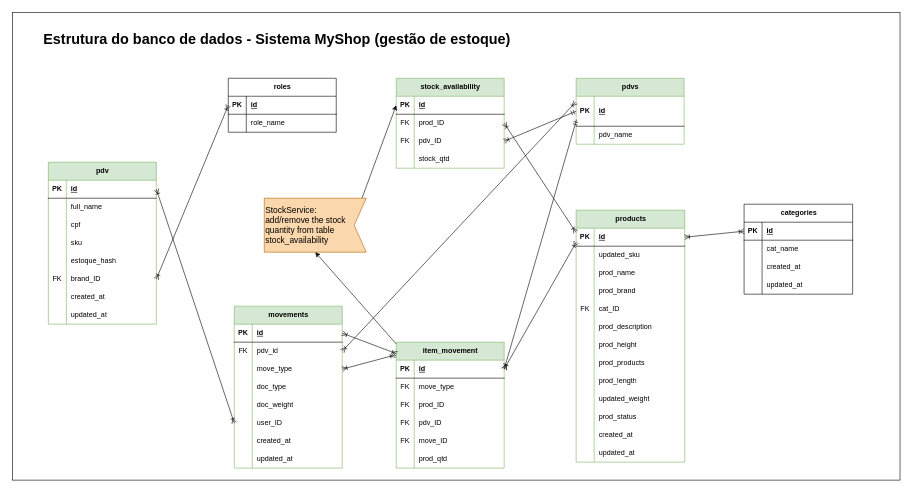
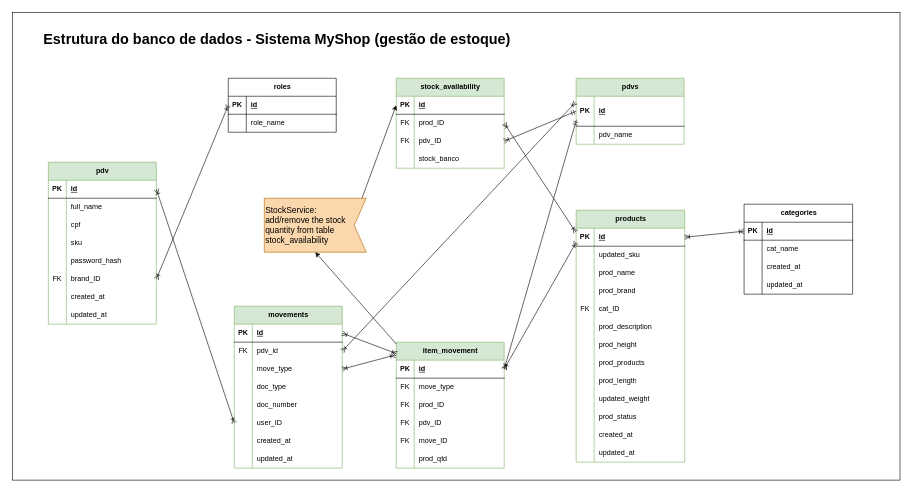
(437, 159) -> (441, 159)
(95, 261) -> (97, 261)
(276, 405) -> (277, 405)
